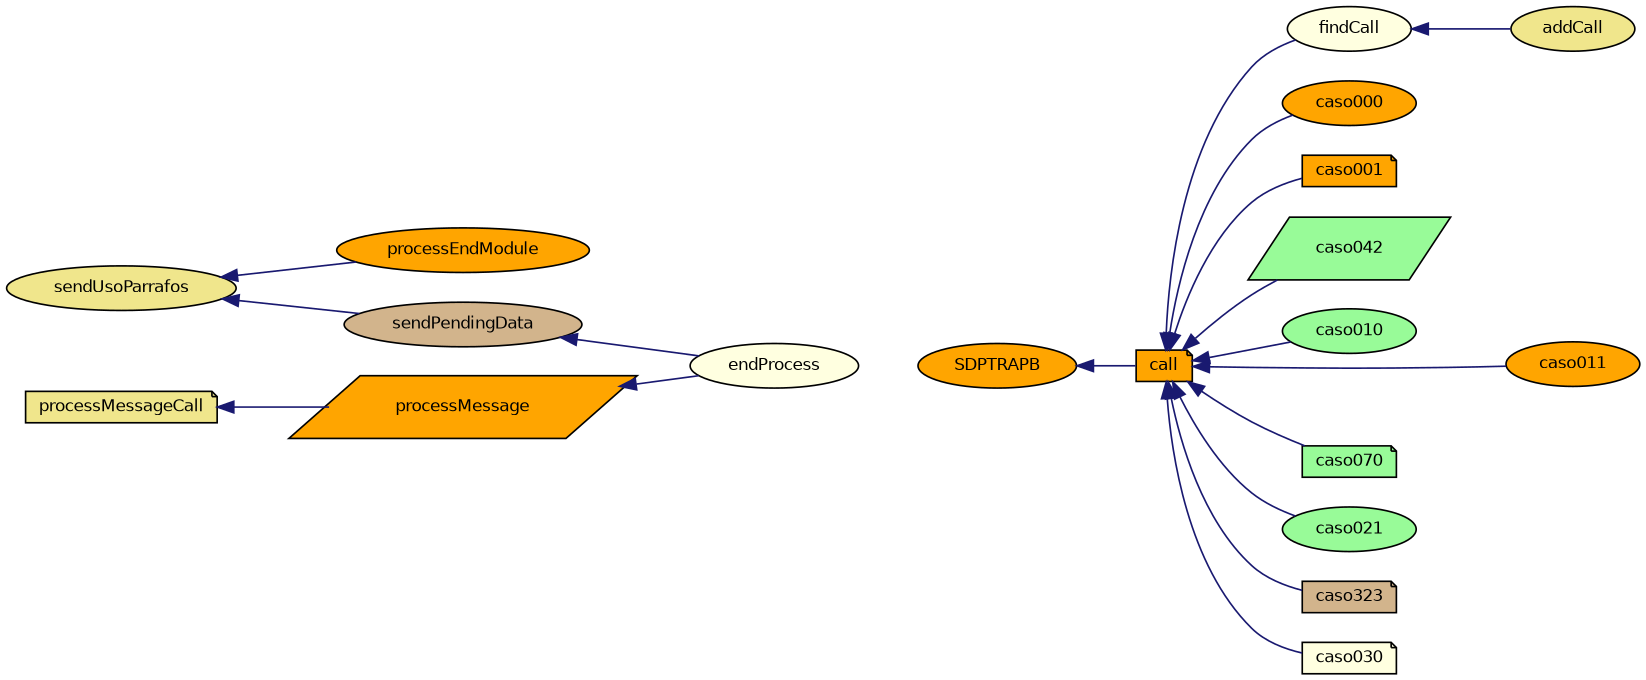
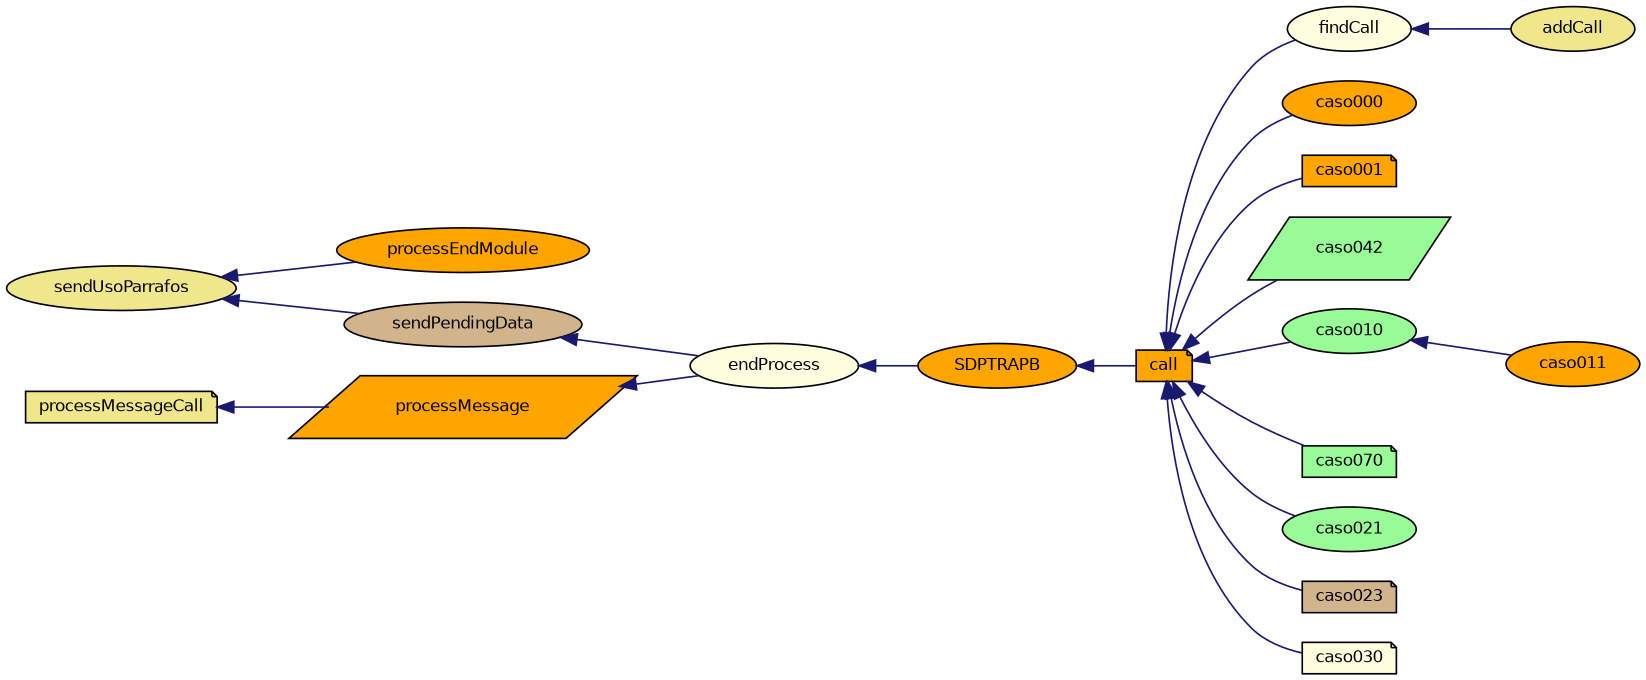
none -> (897, 366)
(1358, 368) -> (1469, 349)
(1349, 597) -> (1349, 597)
